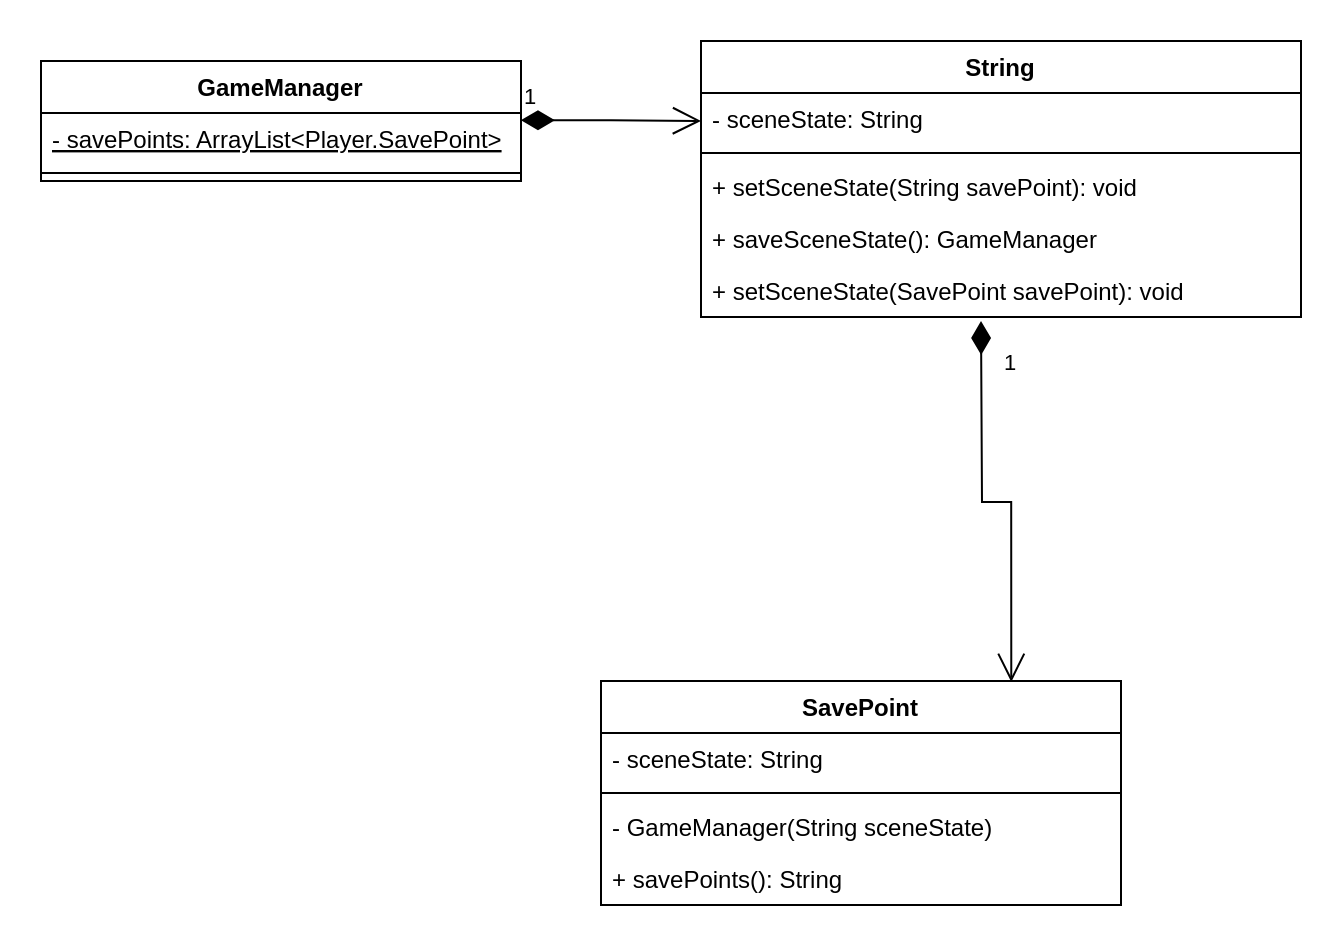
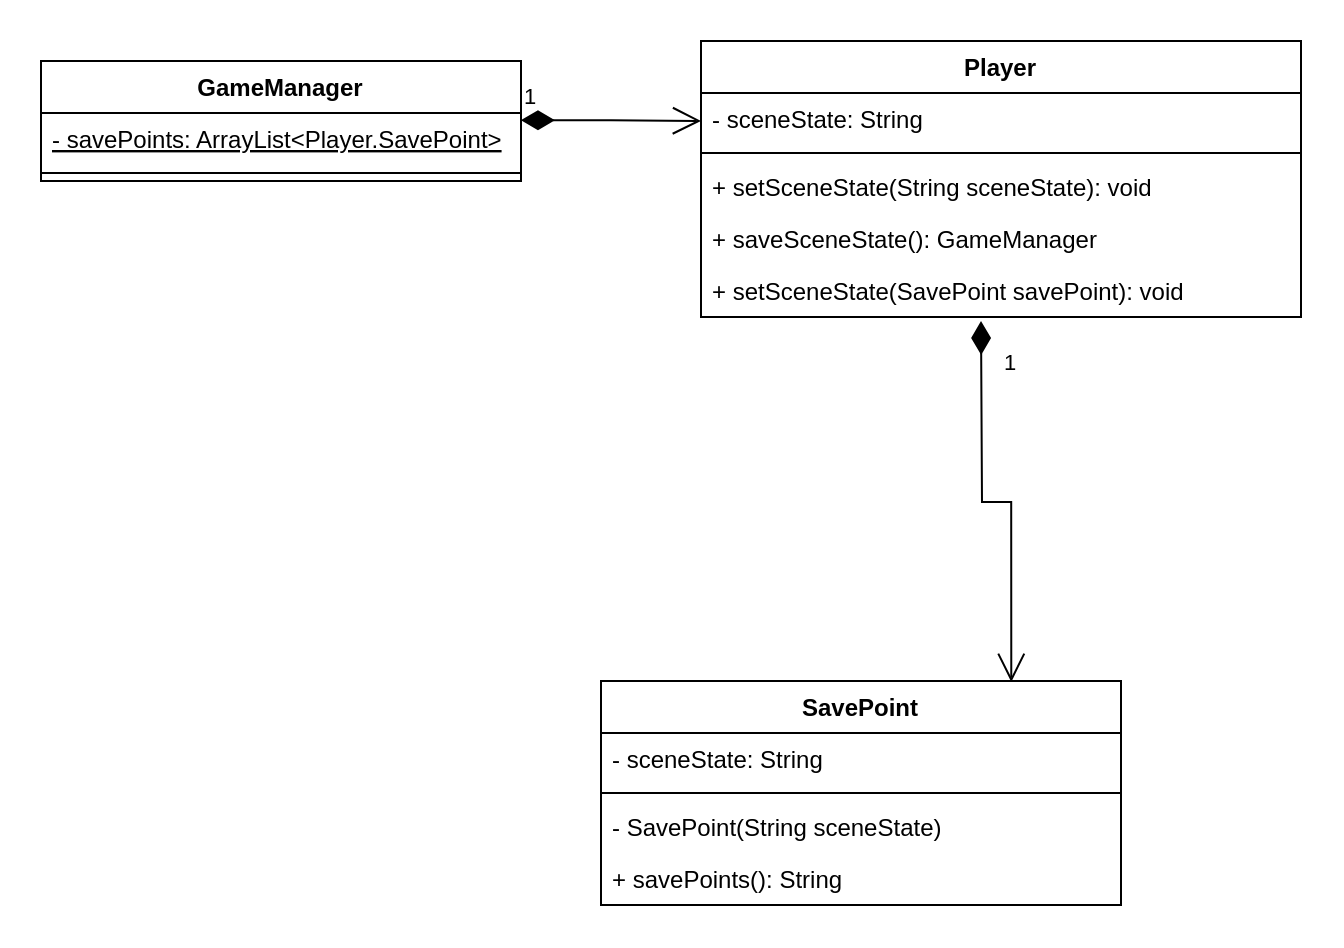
(1000, 68) -> (1000, 68)
(952, 188) -> (962, 188)
(818, 828) -> (801, 828)
